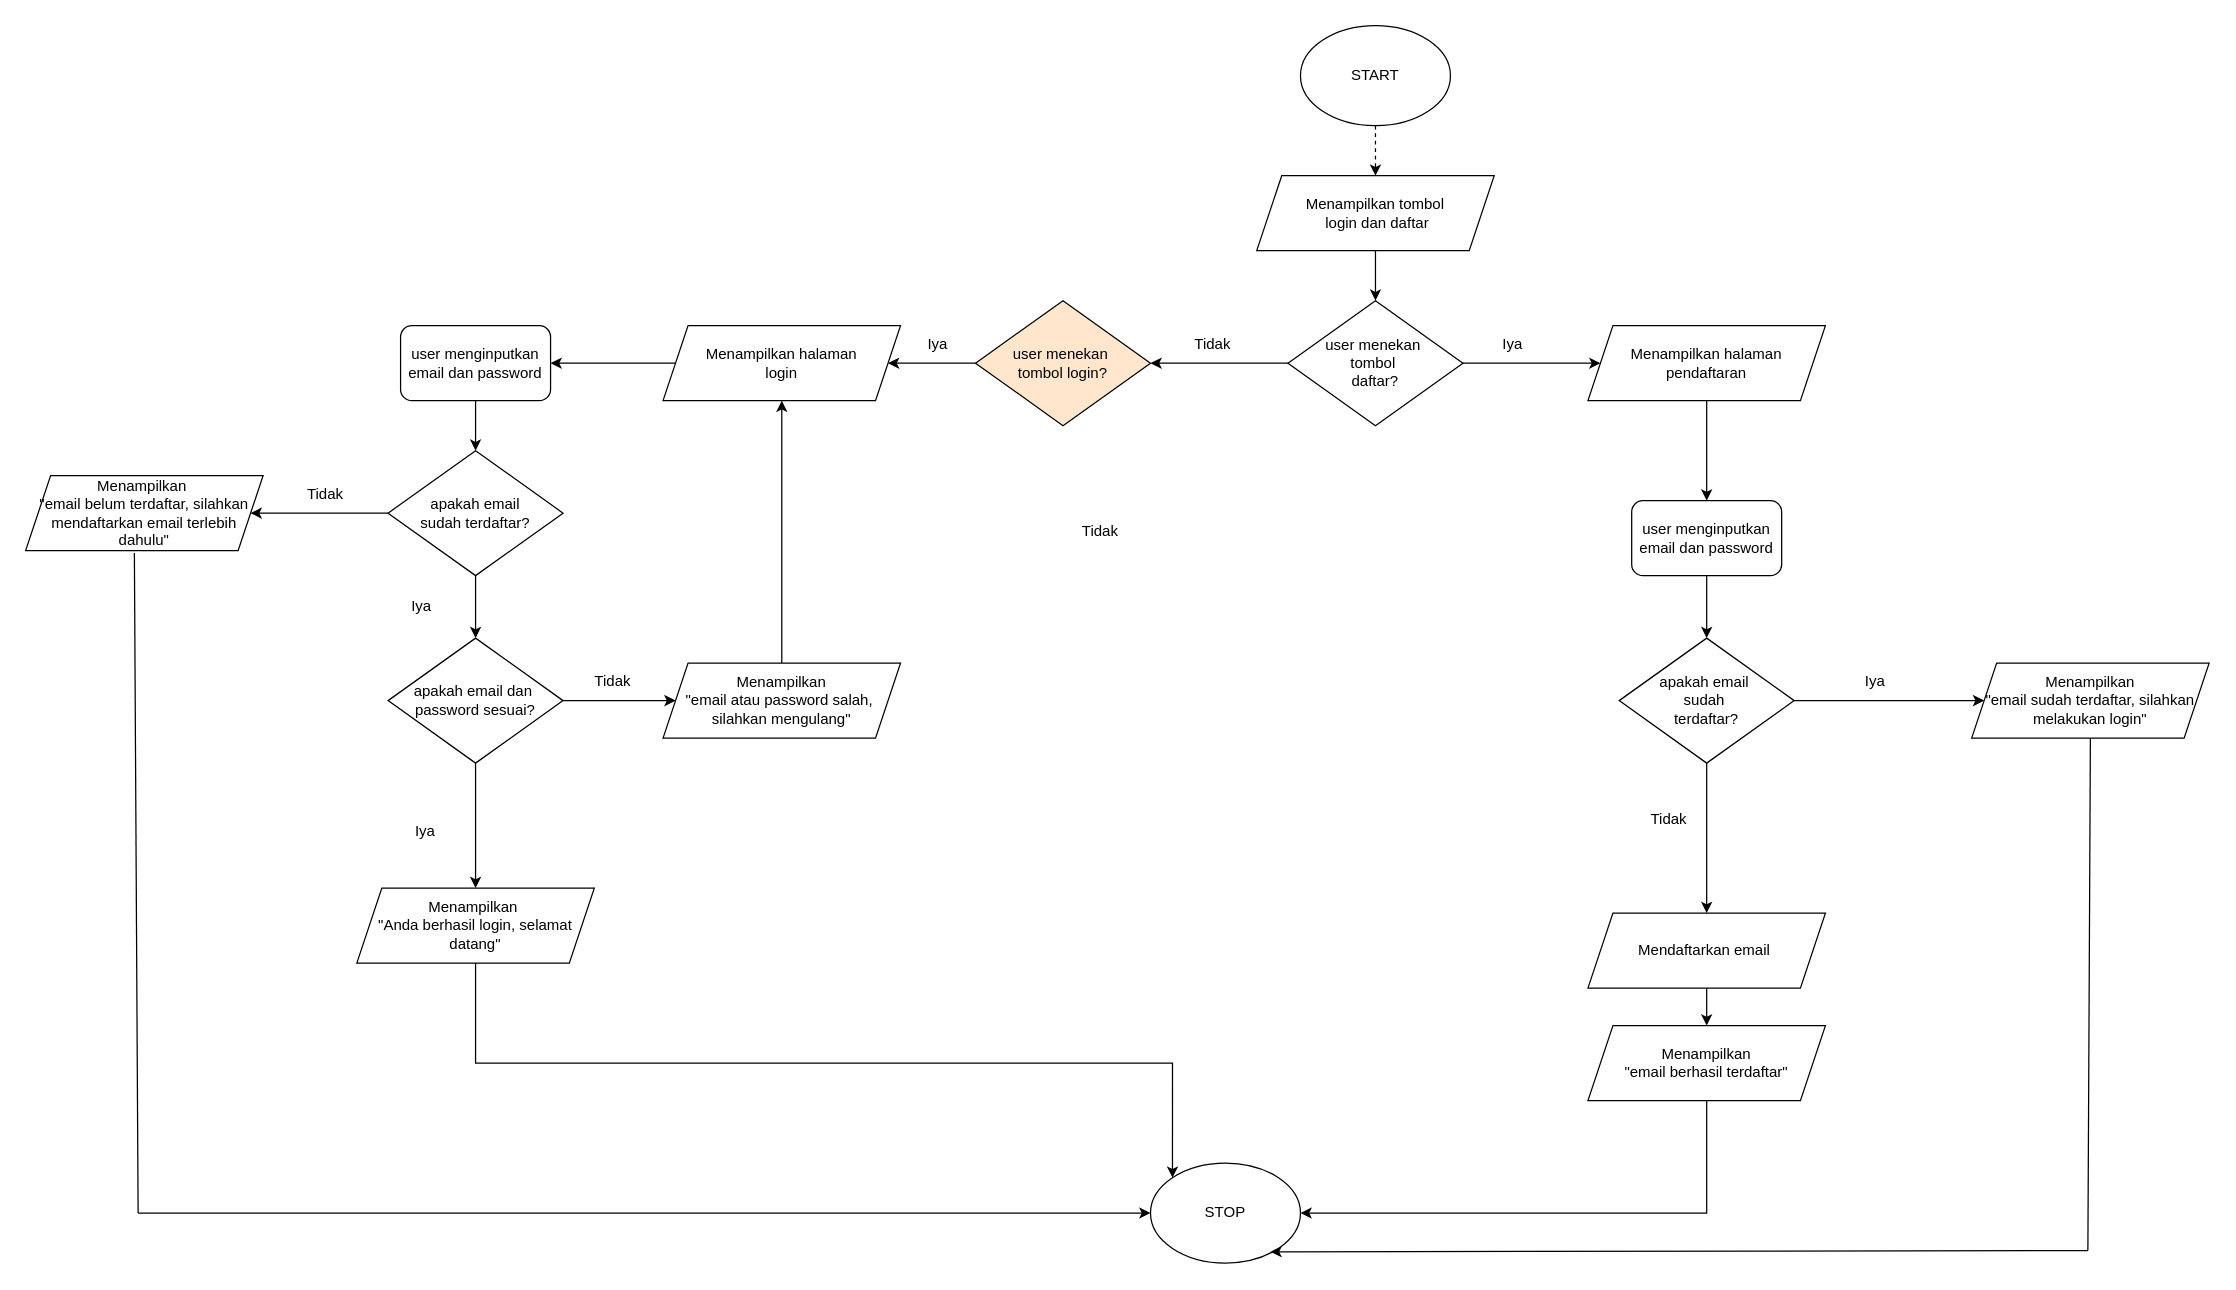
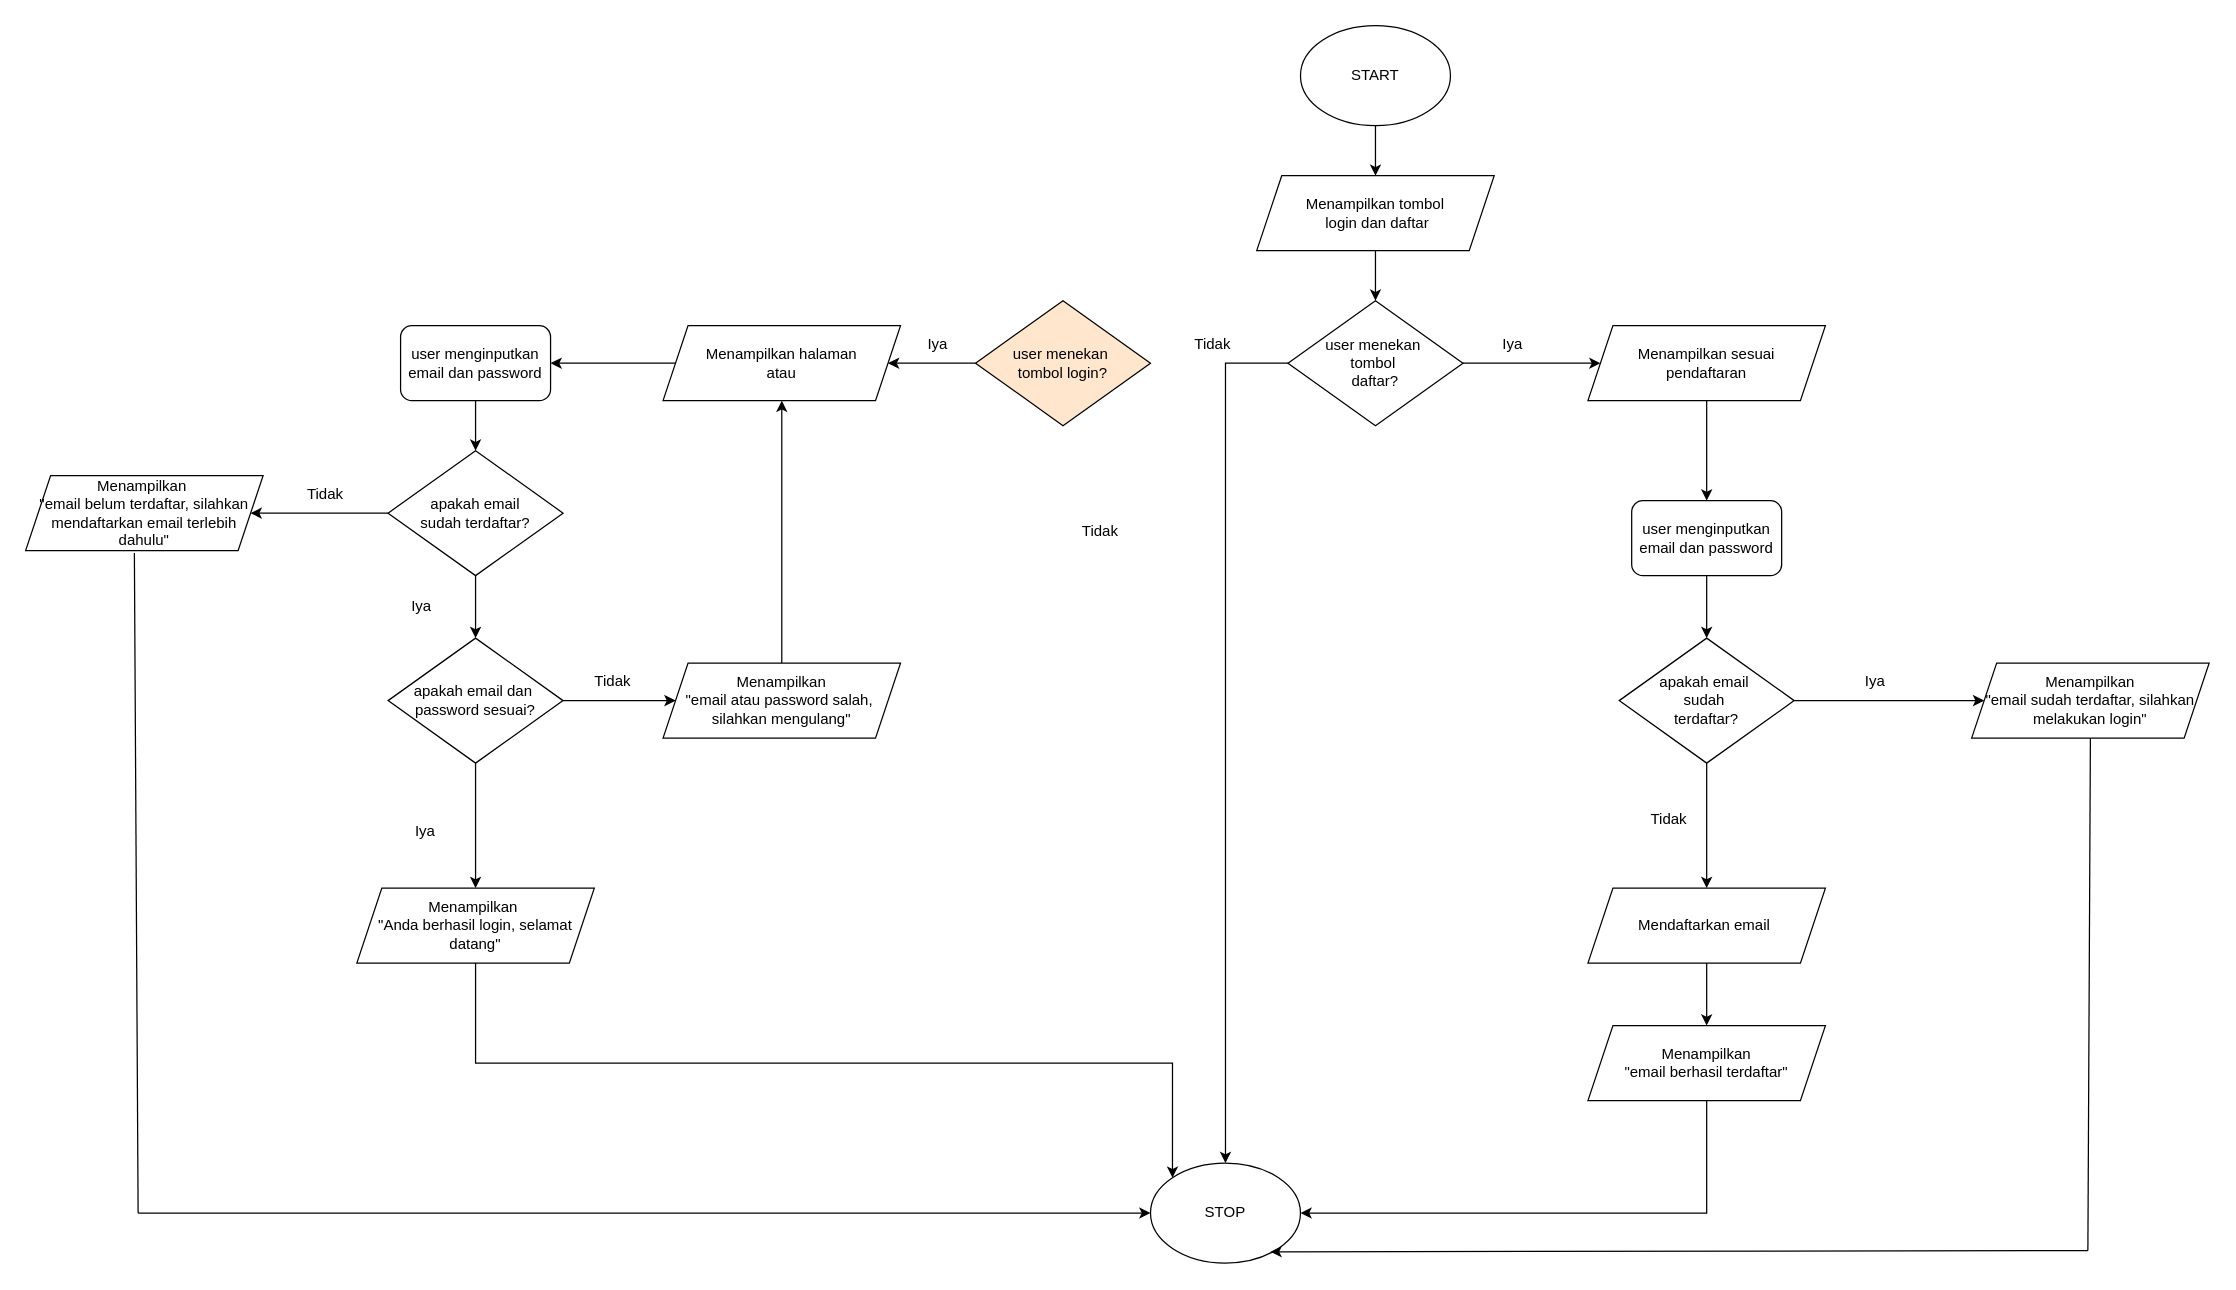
(1376, 146) -> (1376, 146)
(782, 363) -> (782, 363)
(1193, 363) -> (1226, 758)
(1707, 363) -> (1707, 363)
(1707, 951) -> (1707, 926)
